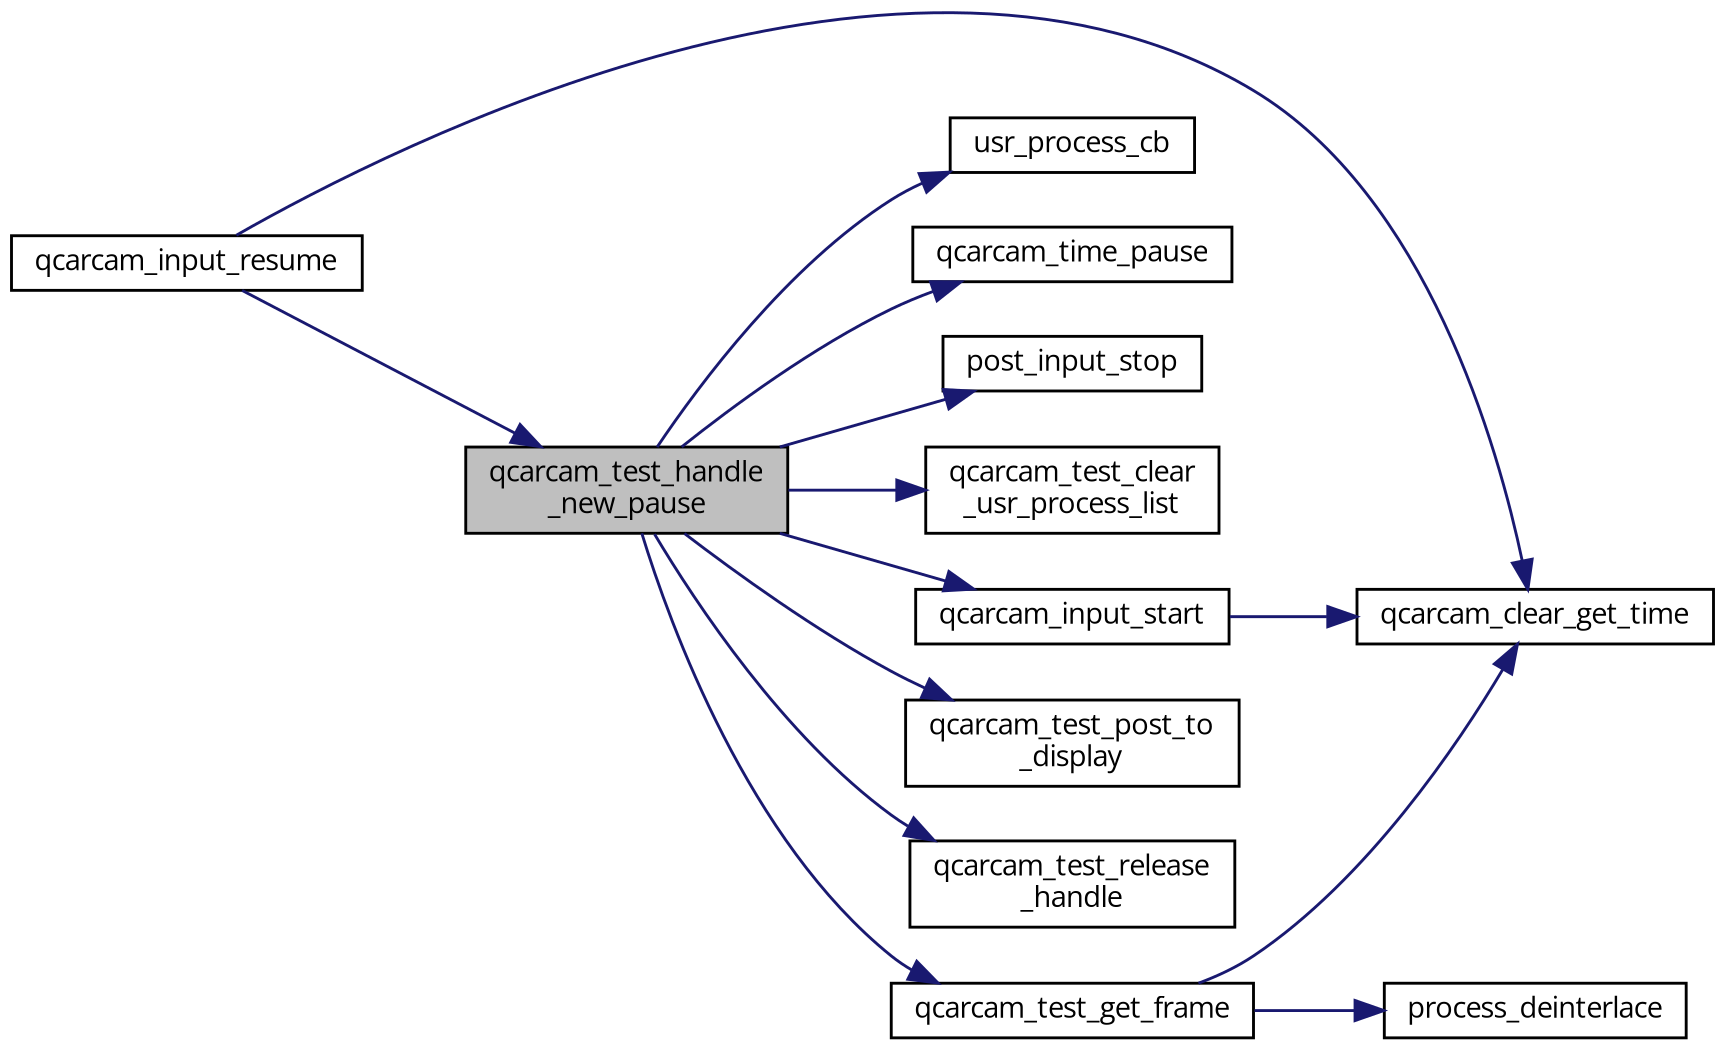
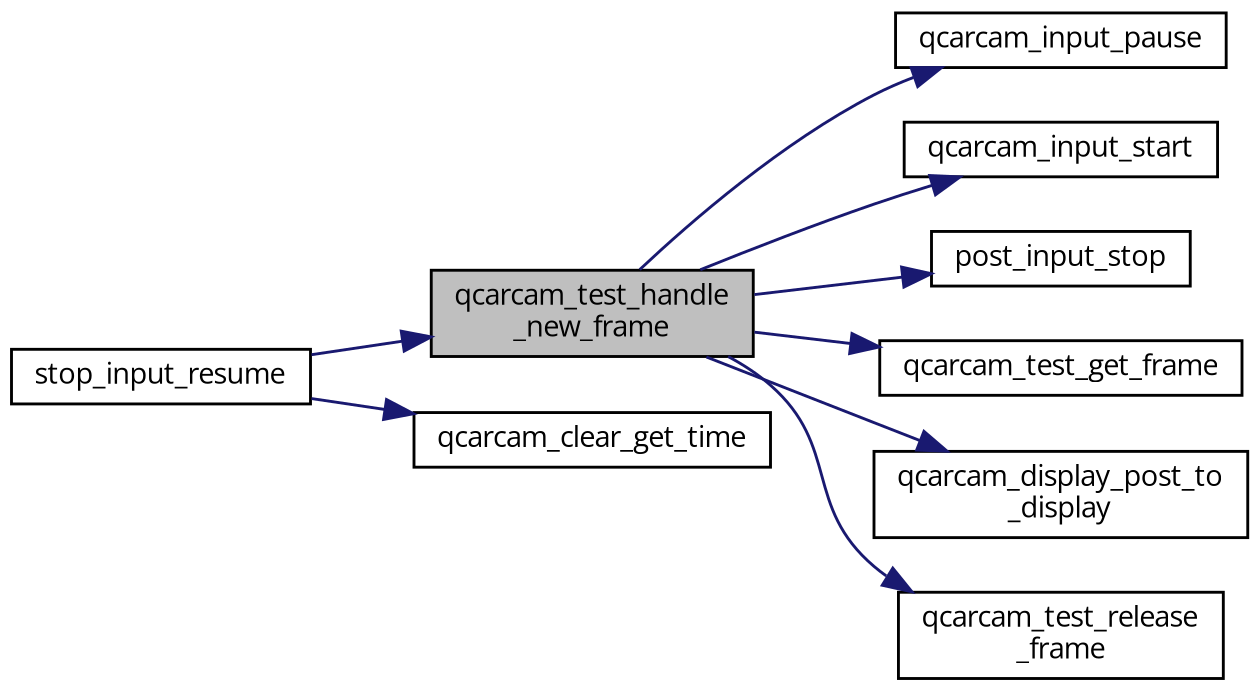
(1072, 145) -> none
(1072, 254) -> (1061, 40)
(187, 263) -> (161, 377)
(627, 490) -> (592, 313)
(1072, 490) -> none
(1278, 617) -> none
(1072, 743) -> (1061, 494)
(1373, 849) -> none
(1072, 884) -> (1061, 635)
(1535, 1011) -> none
